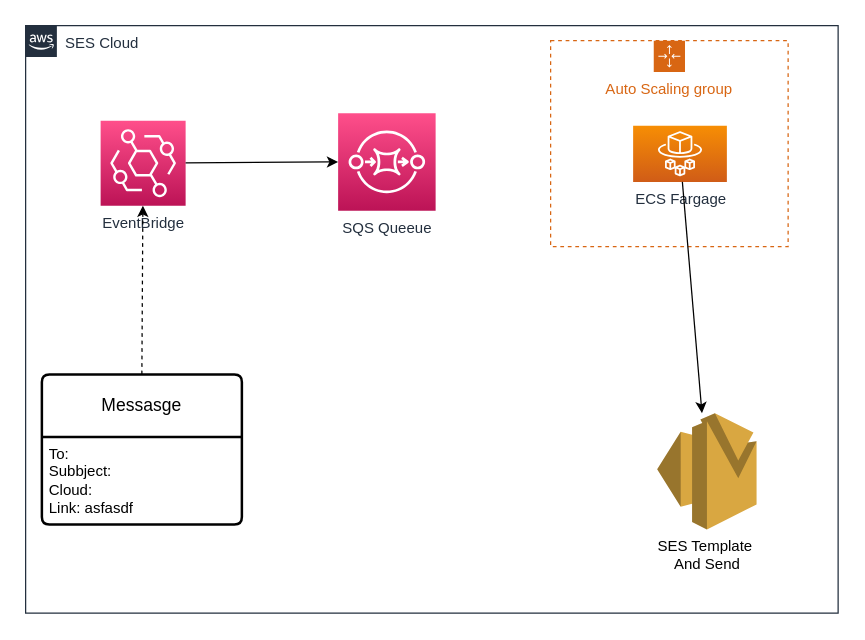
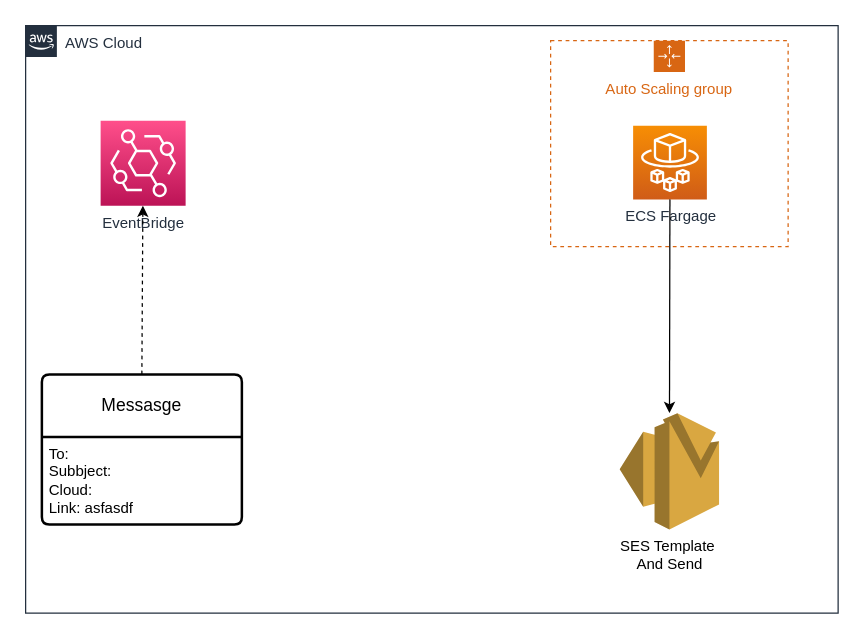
(100, 43) -> (100, 43)
(680, 154) -> (670, 163)
(258, 162) -> none
(387, 162) -> none
(707, 471) -> (669, 471)
